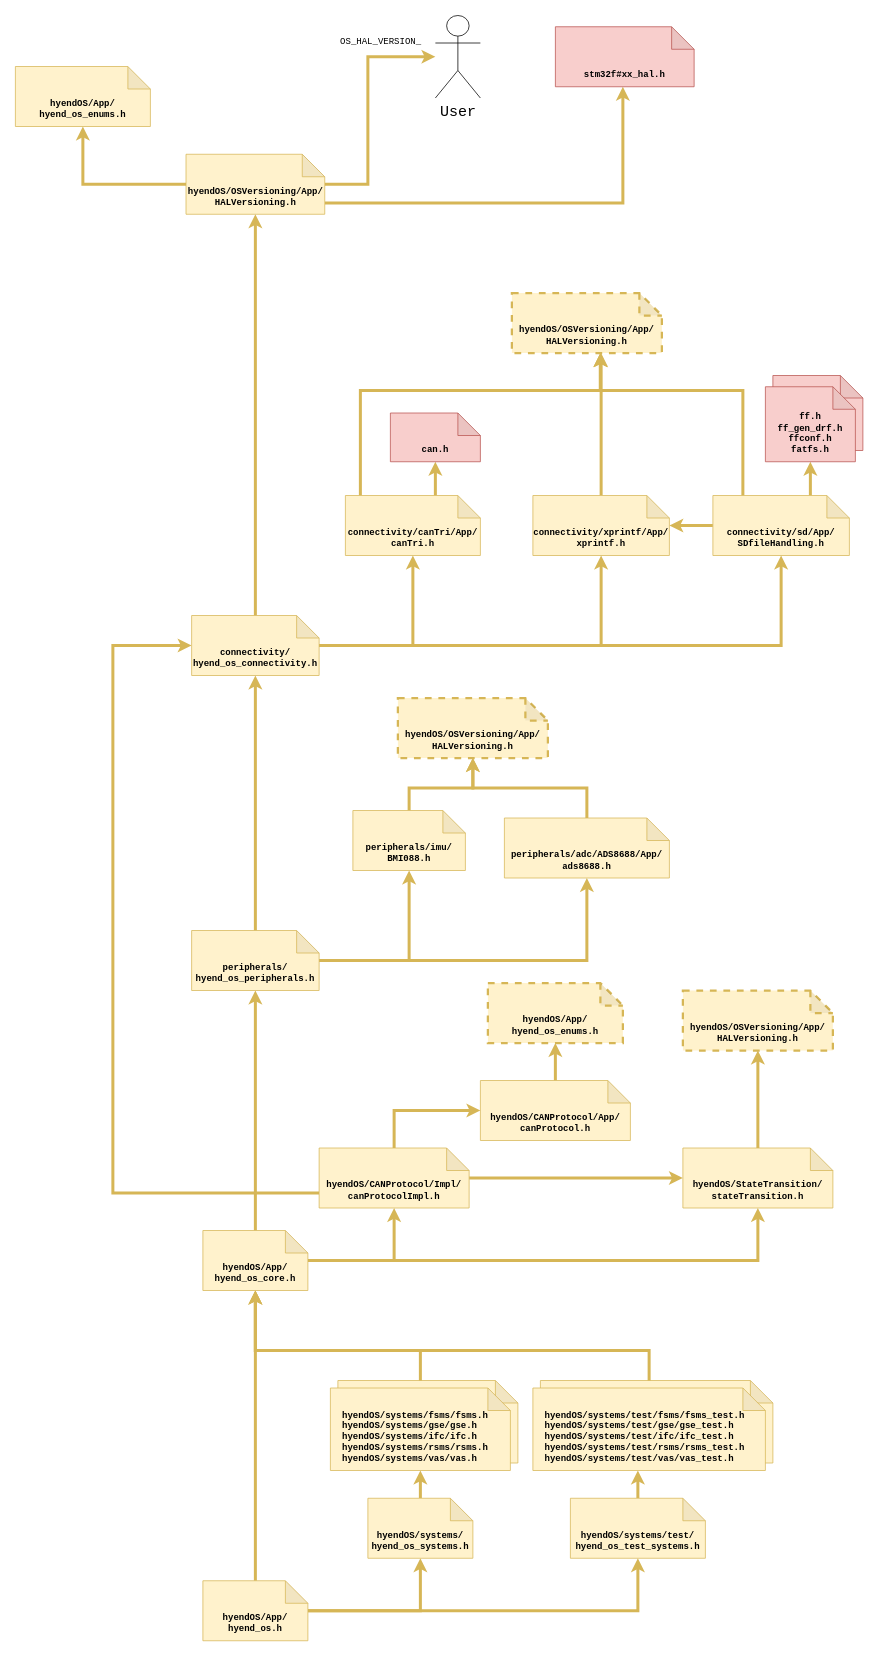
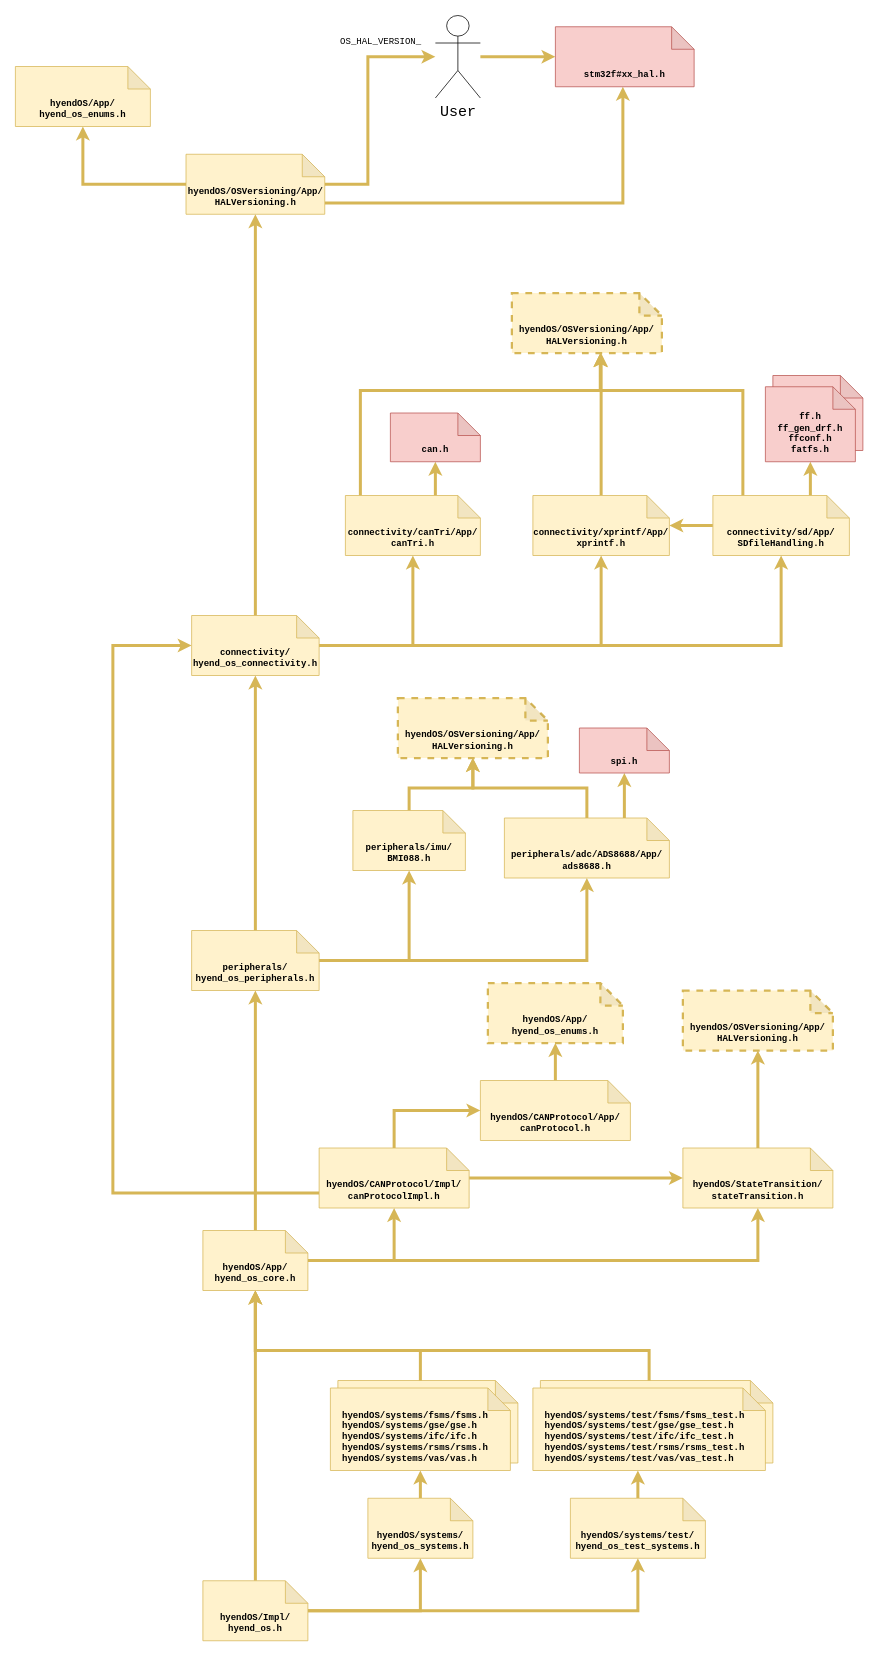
none -> (513, 57)
none -> (624, 750)
none -> (624, 800)
(255, 1623) -> (255, 1623)
